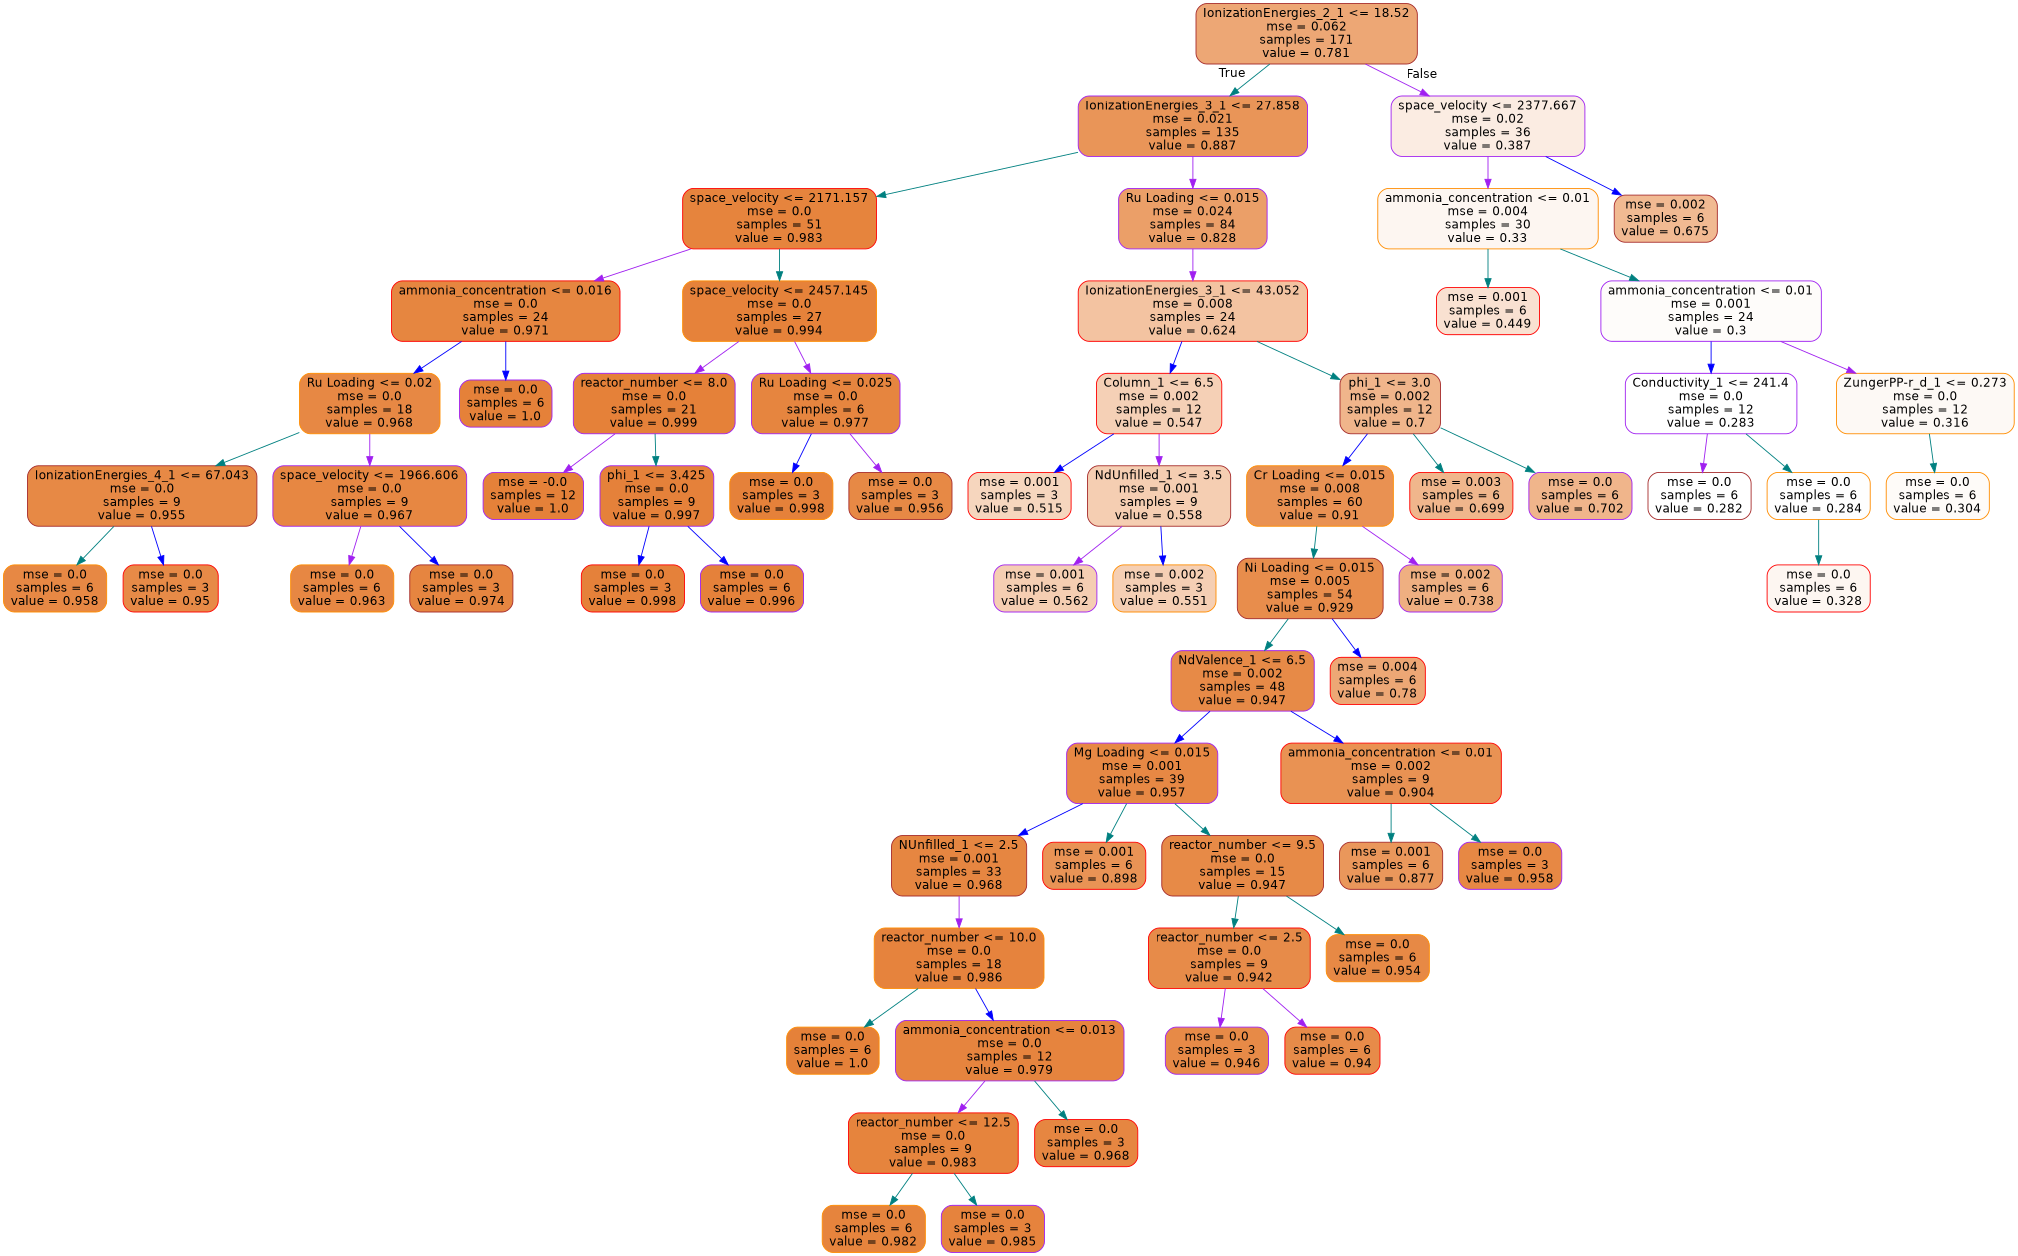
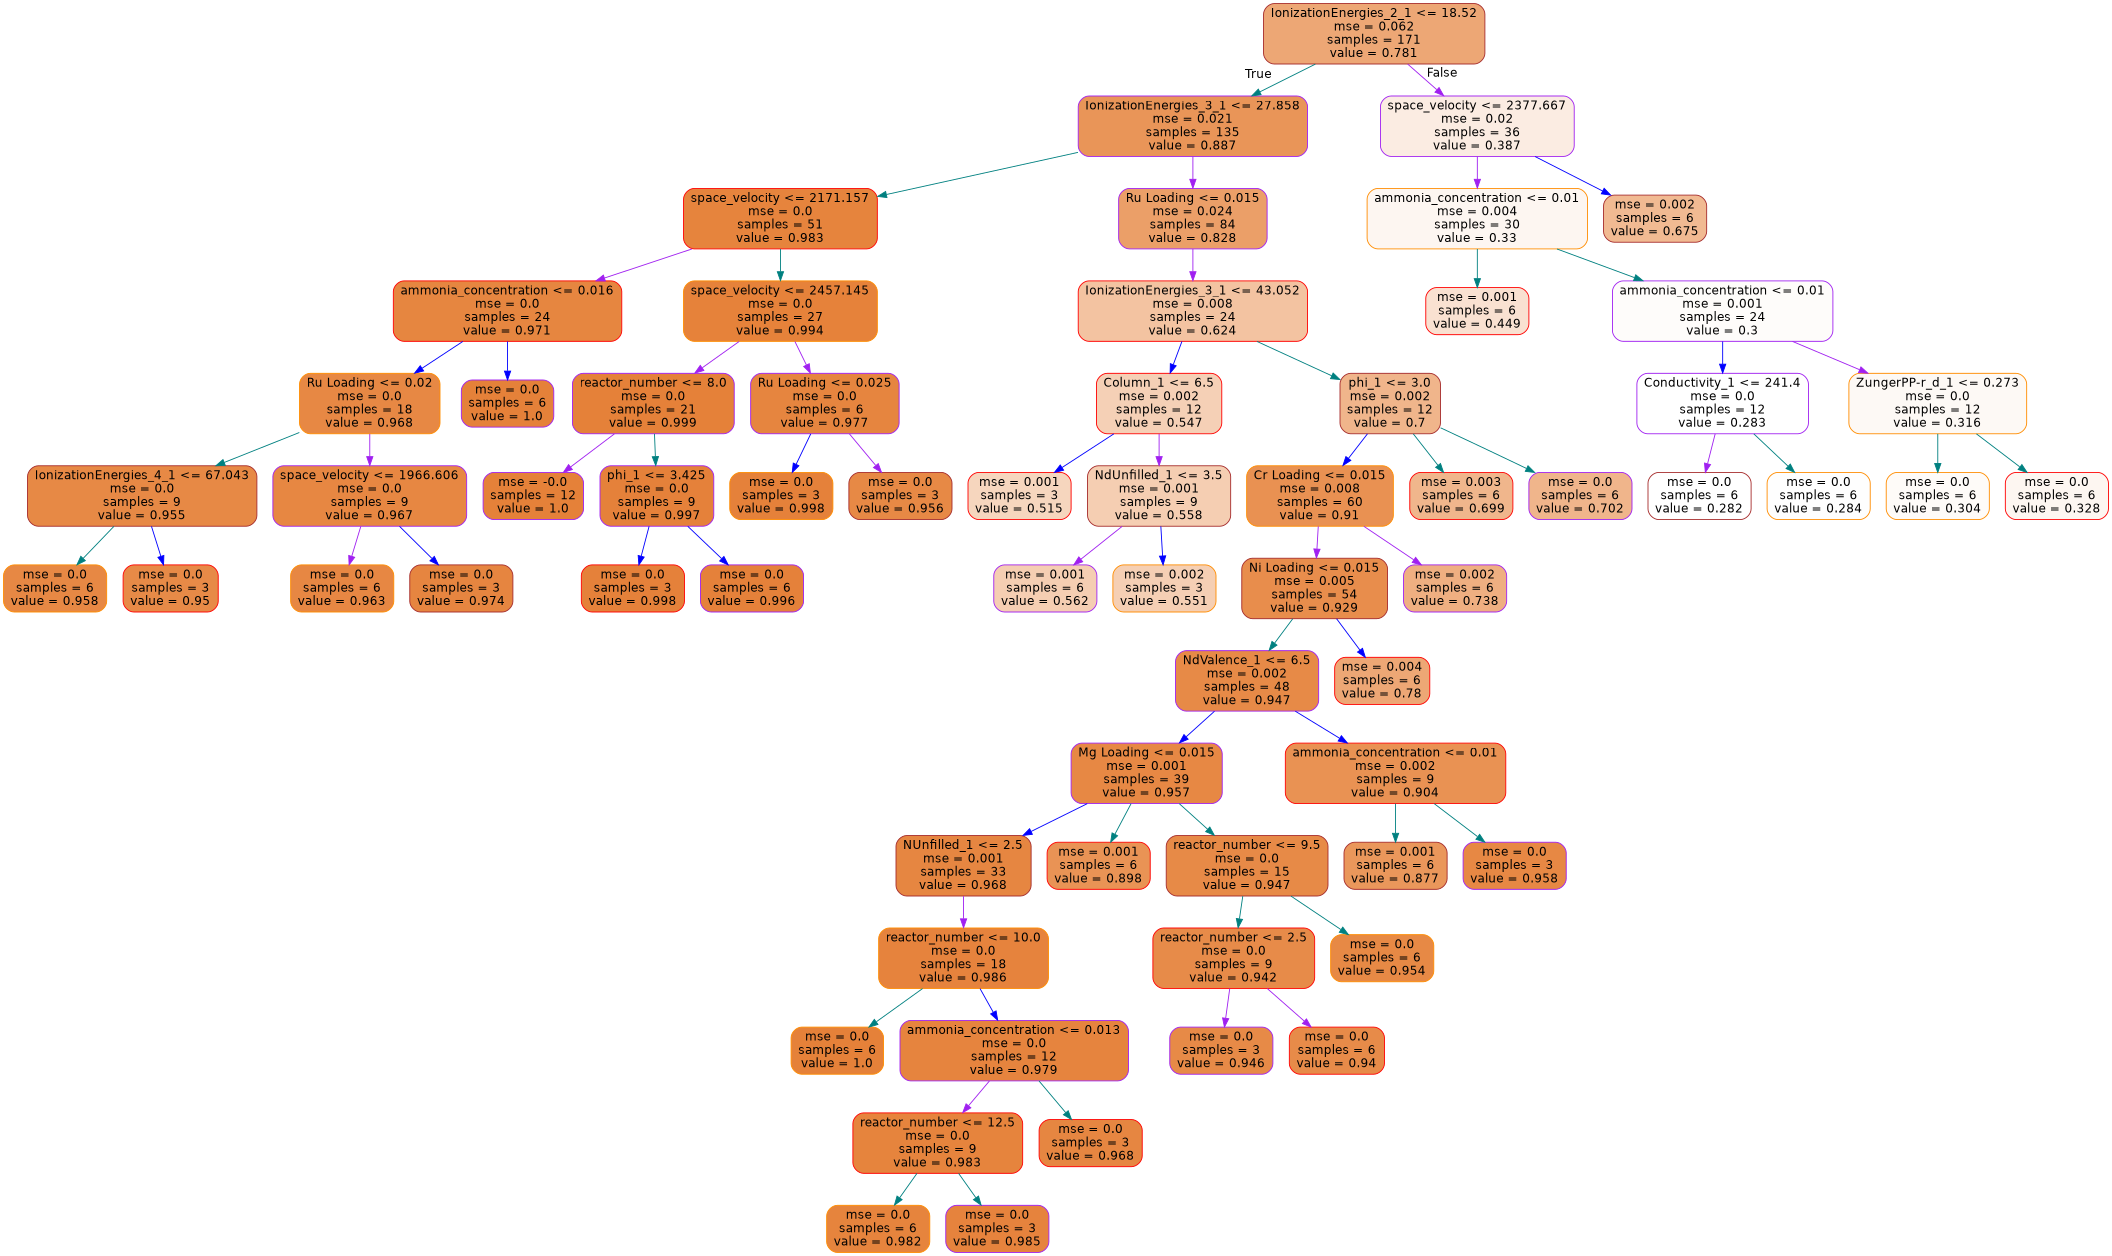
(1316, 538) -> (1318, 538)
(1819, 538) -> (1998, 450)
